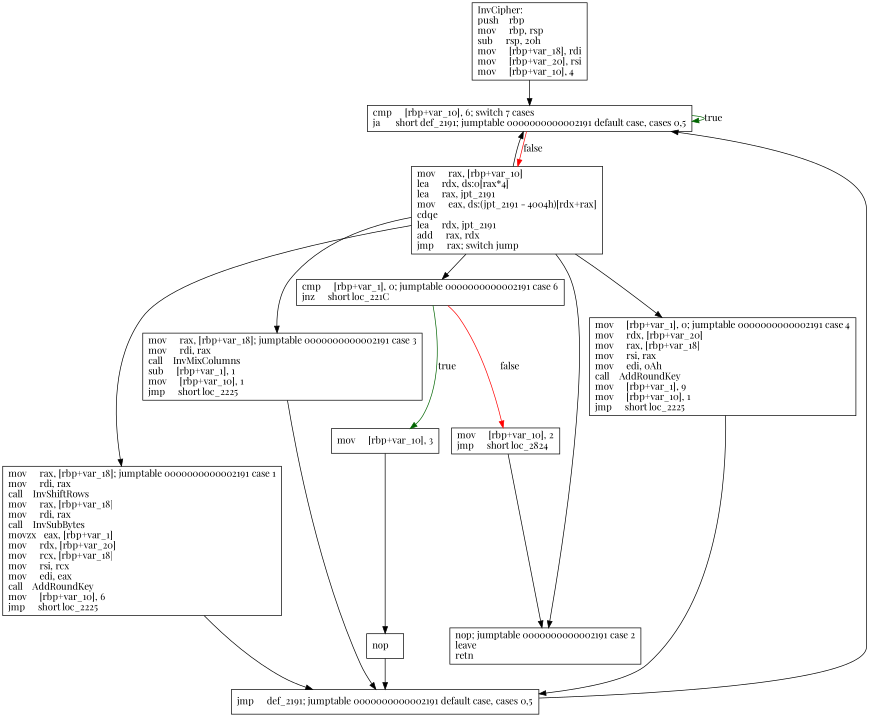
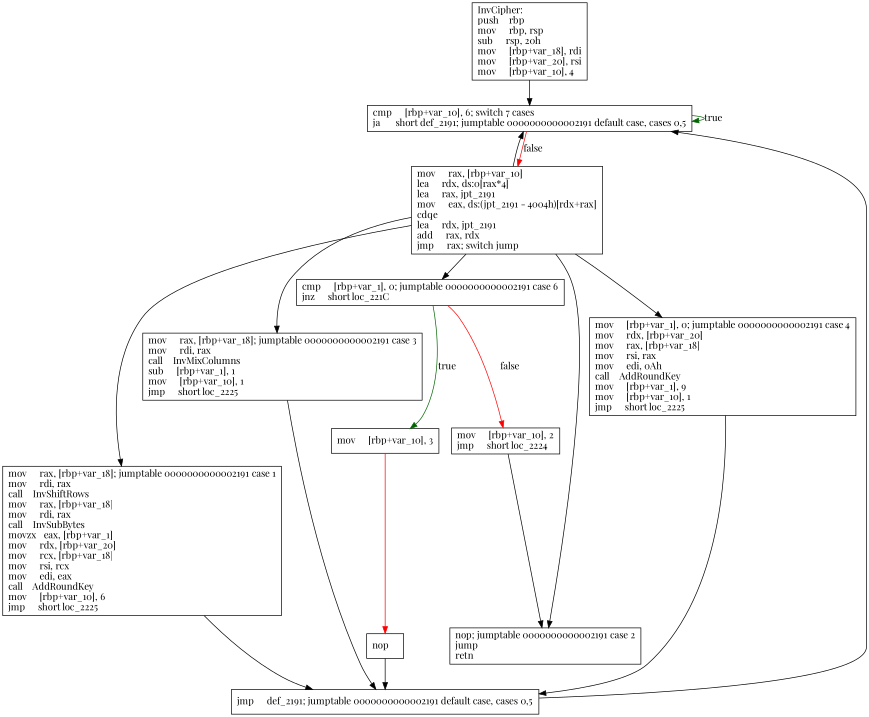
(506, 441) -> (506, 441)
(385, 540) -> (385, 540)
(545, 646) -> (545, 646)
